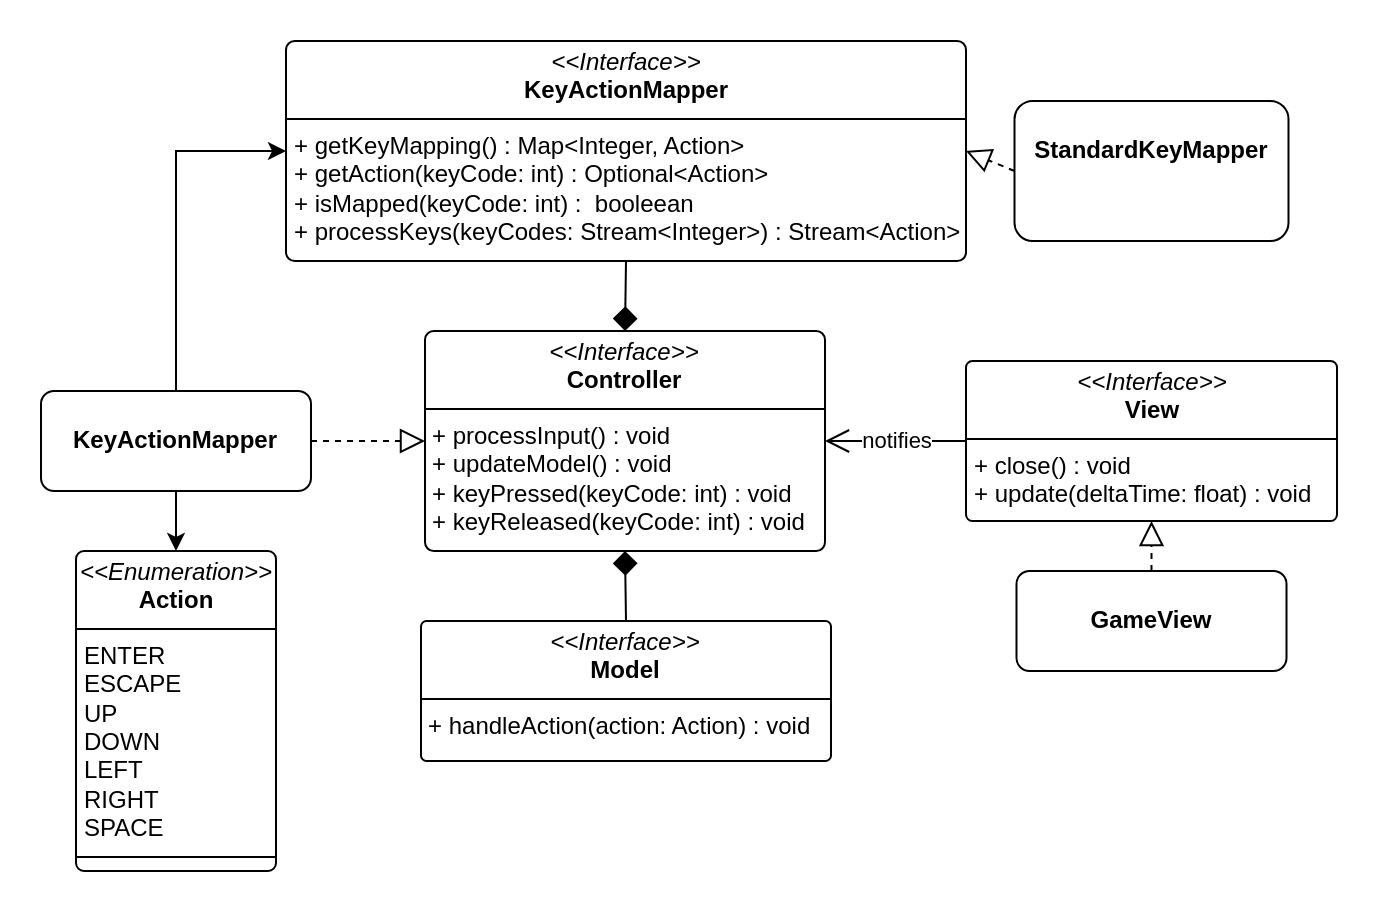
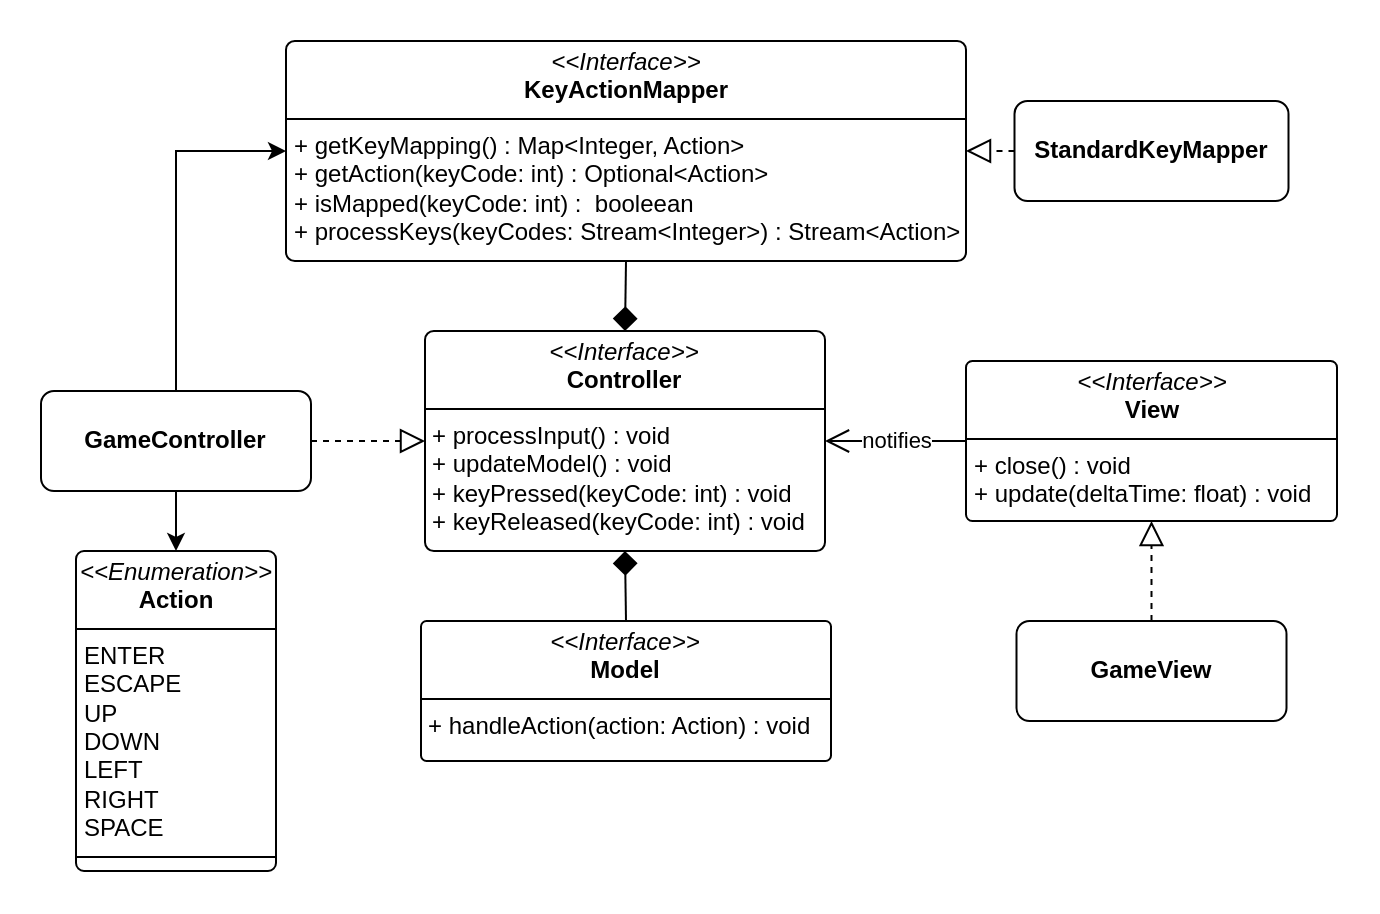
(1152, 171) -> (1152, 151)
(139, 405) -> (129, 405)
(1152, 621) -> (1152, 671)
